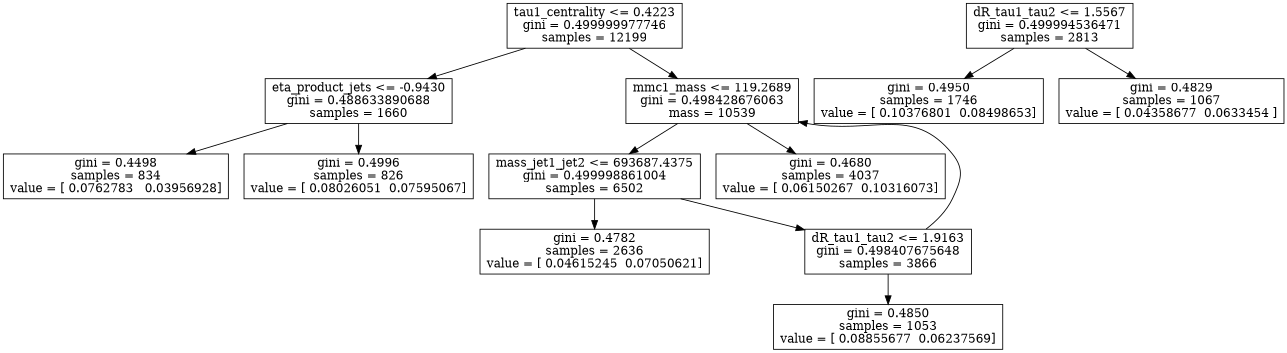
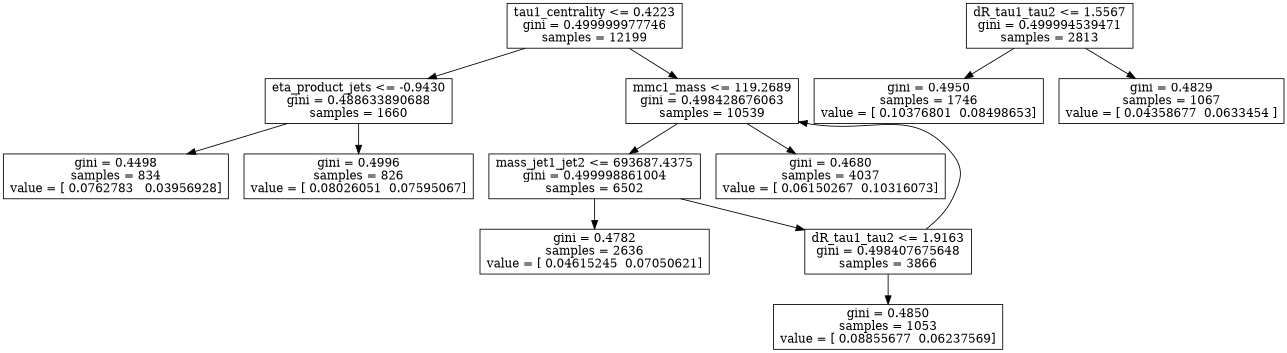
(1050, 26) -> (1050, 26)
(712, 101) -> (712, 101)
